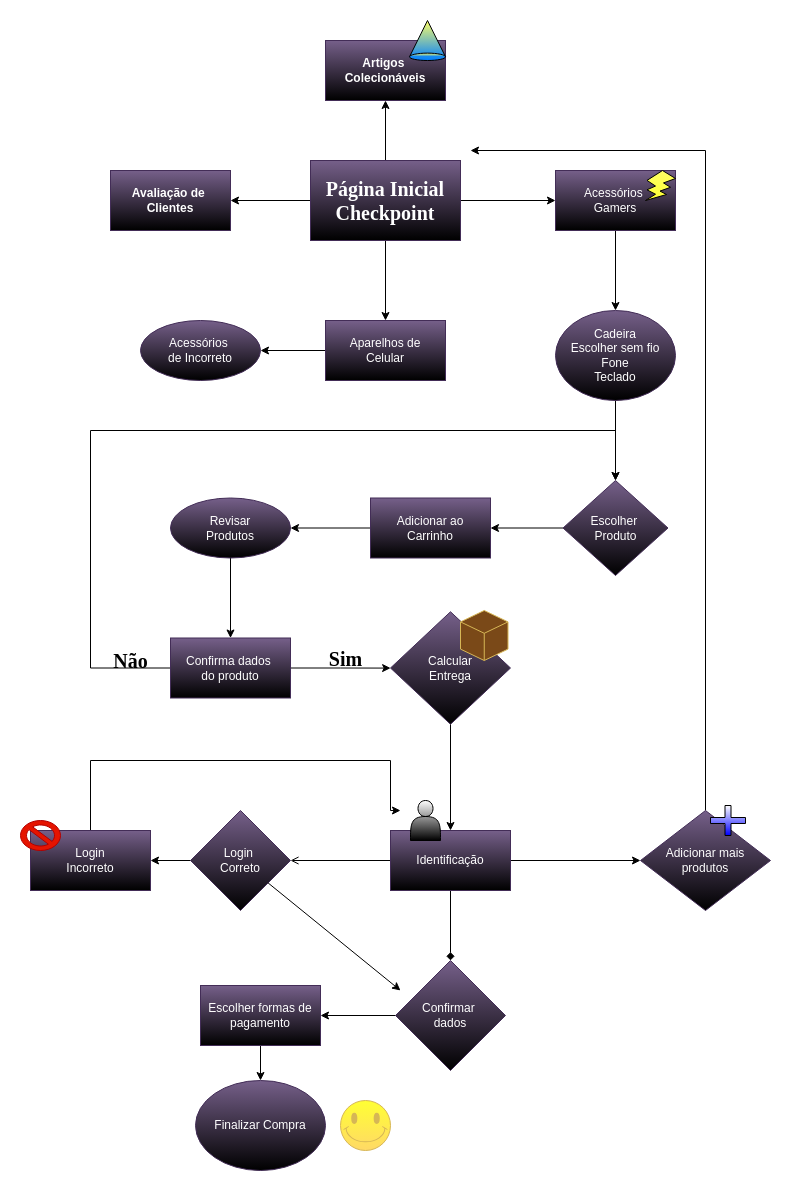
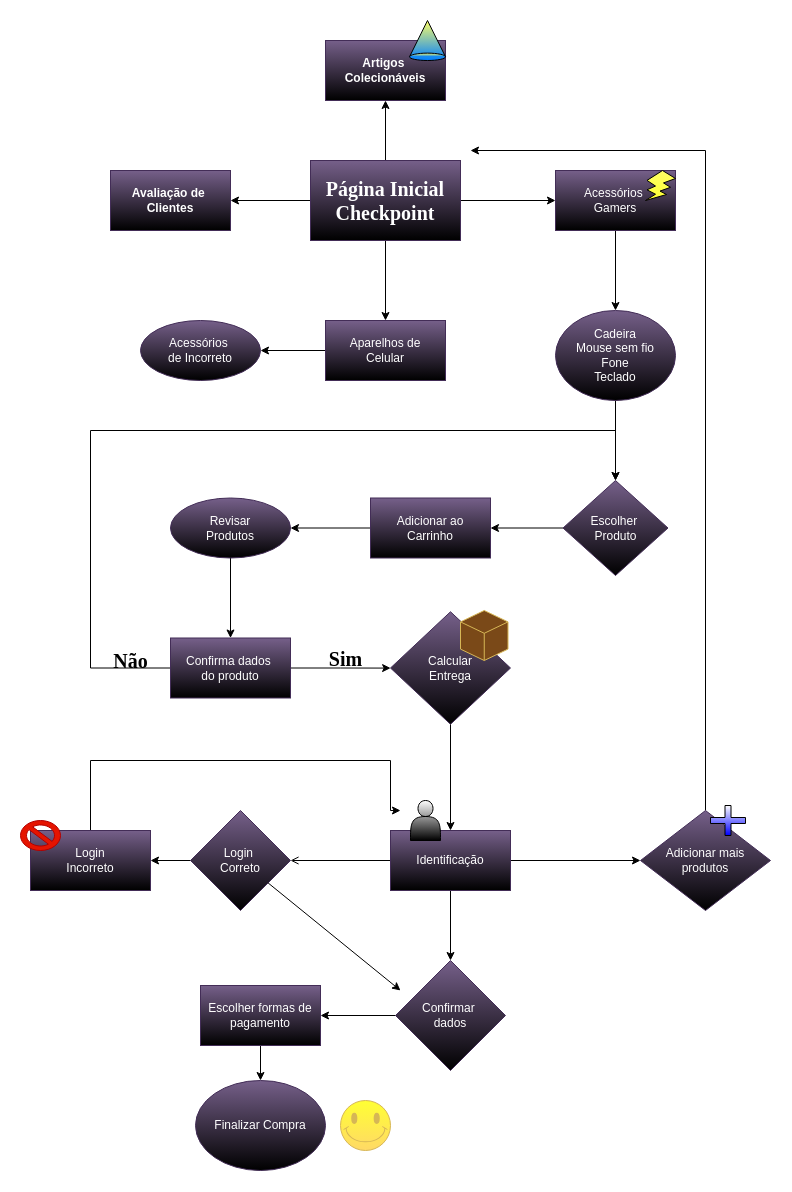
(616, 356) -> (616, 356)
(451, 952) -> (451, 952)
